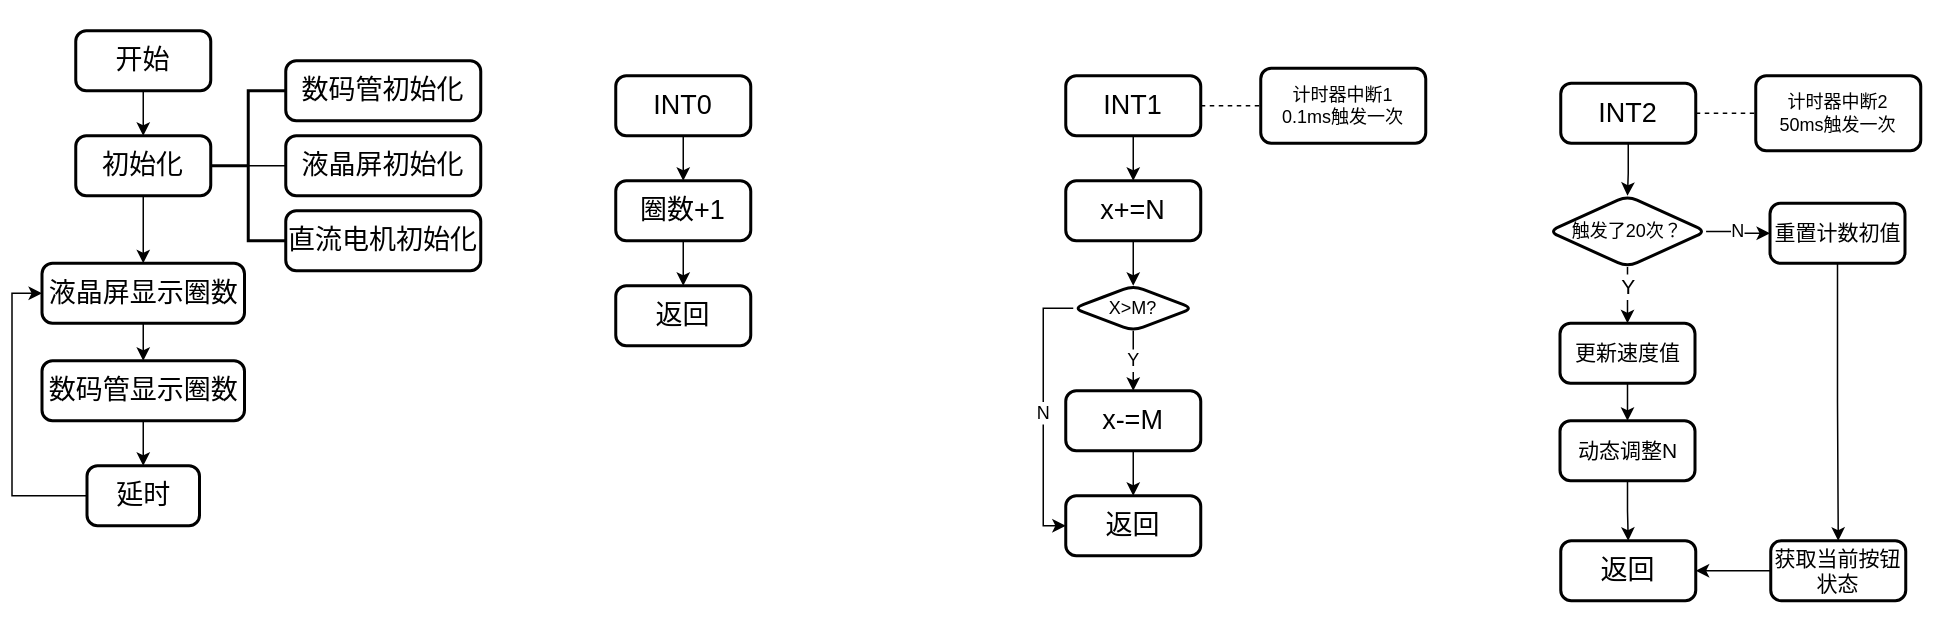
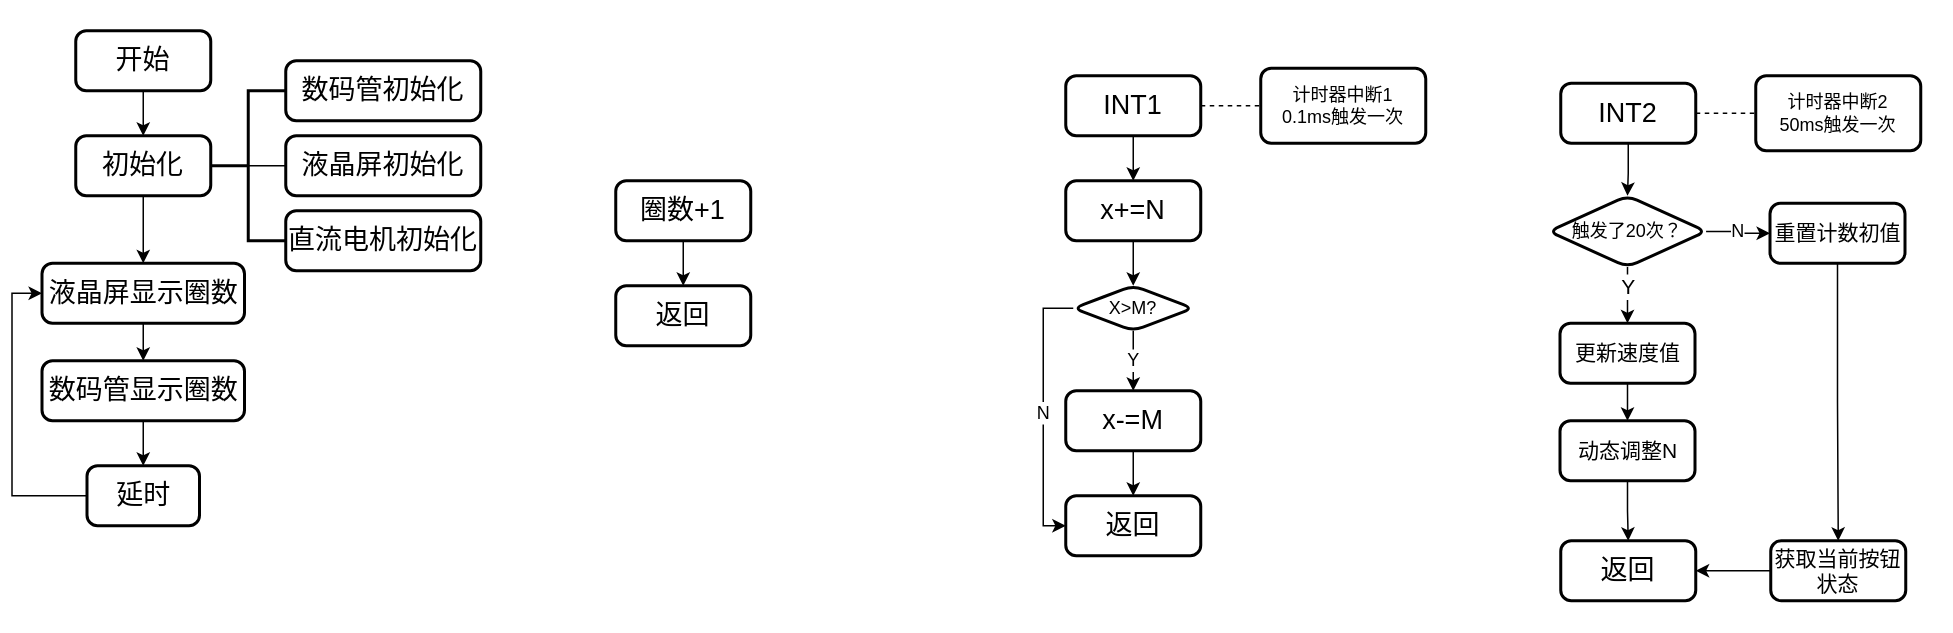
(683, 106) -> none
(683, 153) -> none
